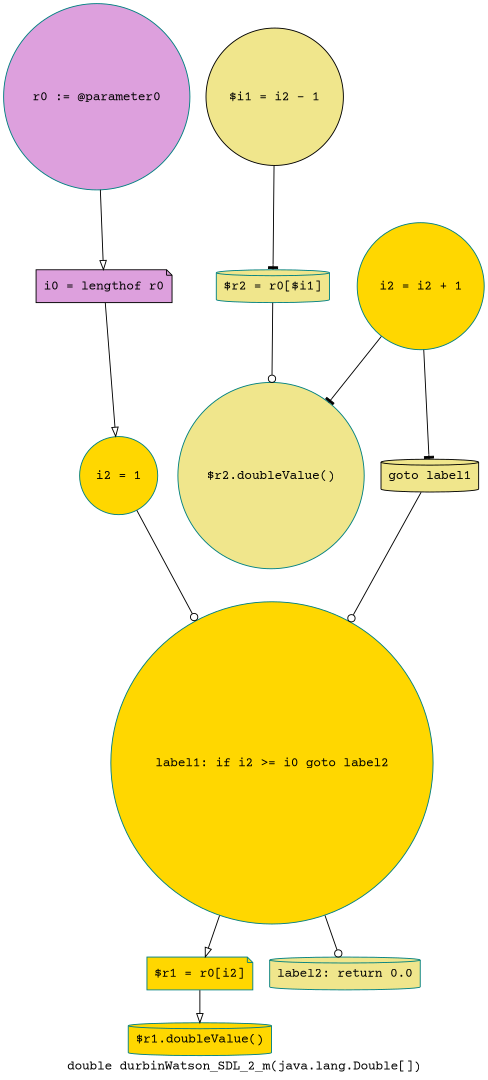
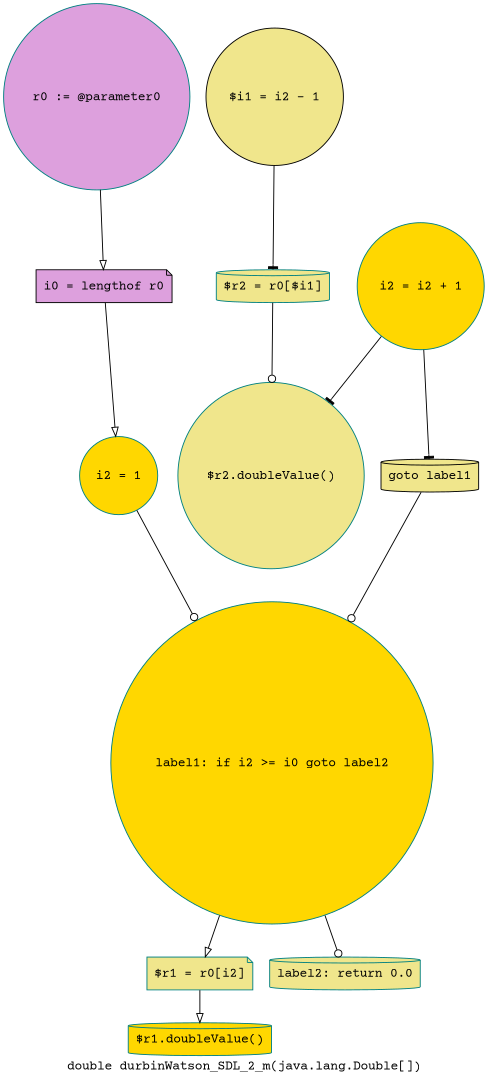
(200, 973) -> (200, 973)
